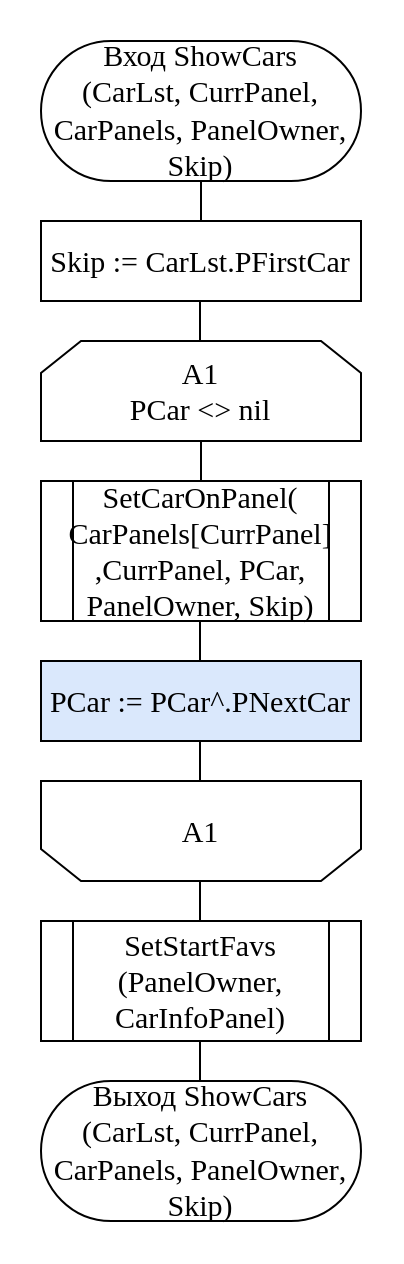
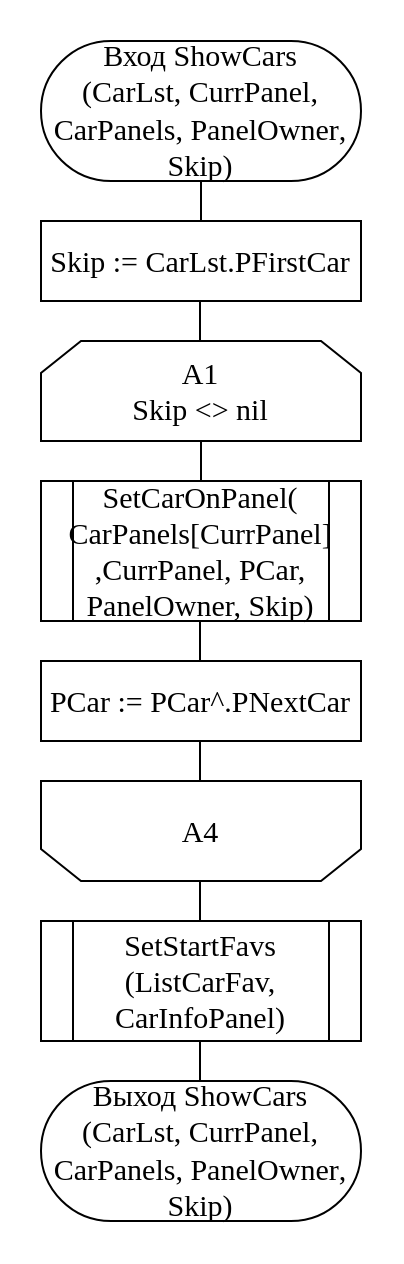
(201, 391) -> (201, 391)
(201, 701) -> (201, 701)
(201, 831) -> (201, 831)
(201, 981) -> (201, 981)
